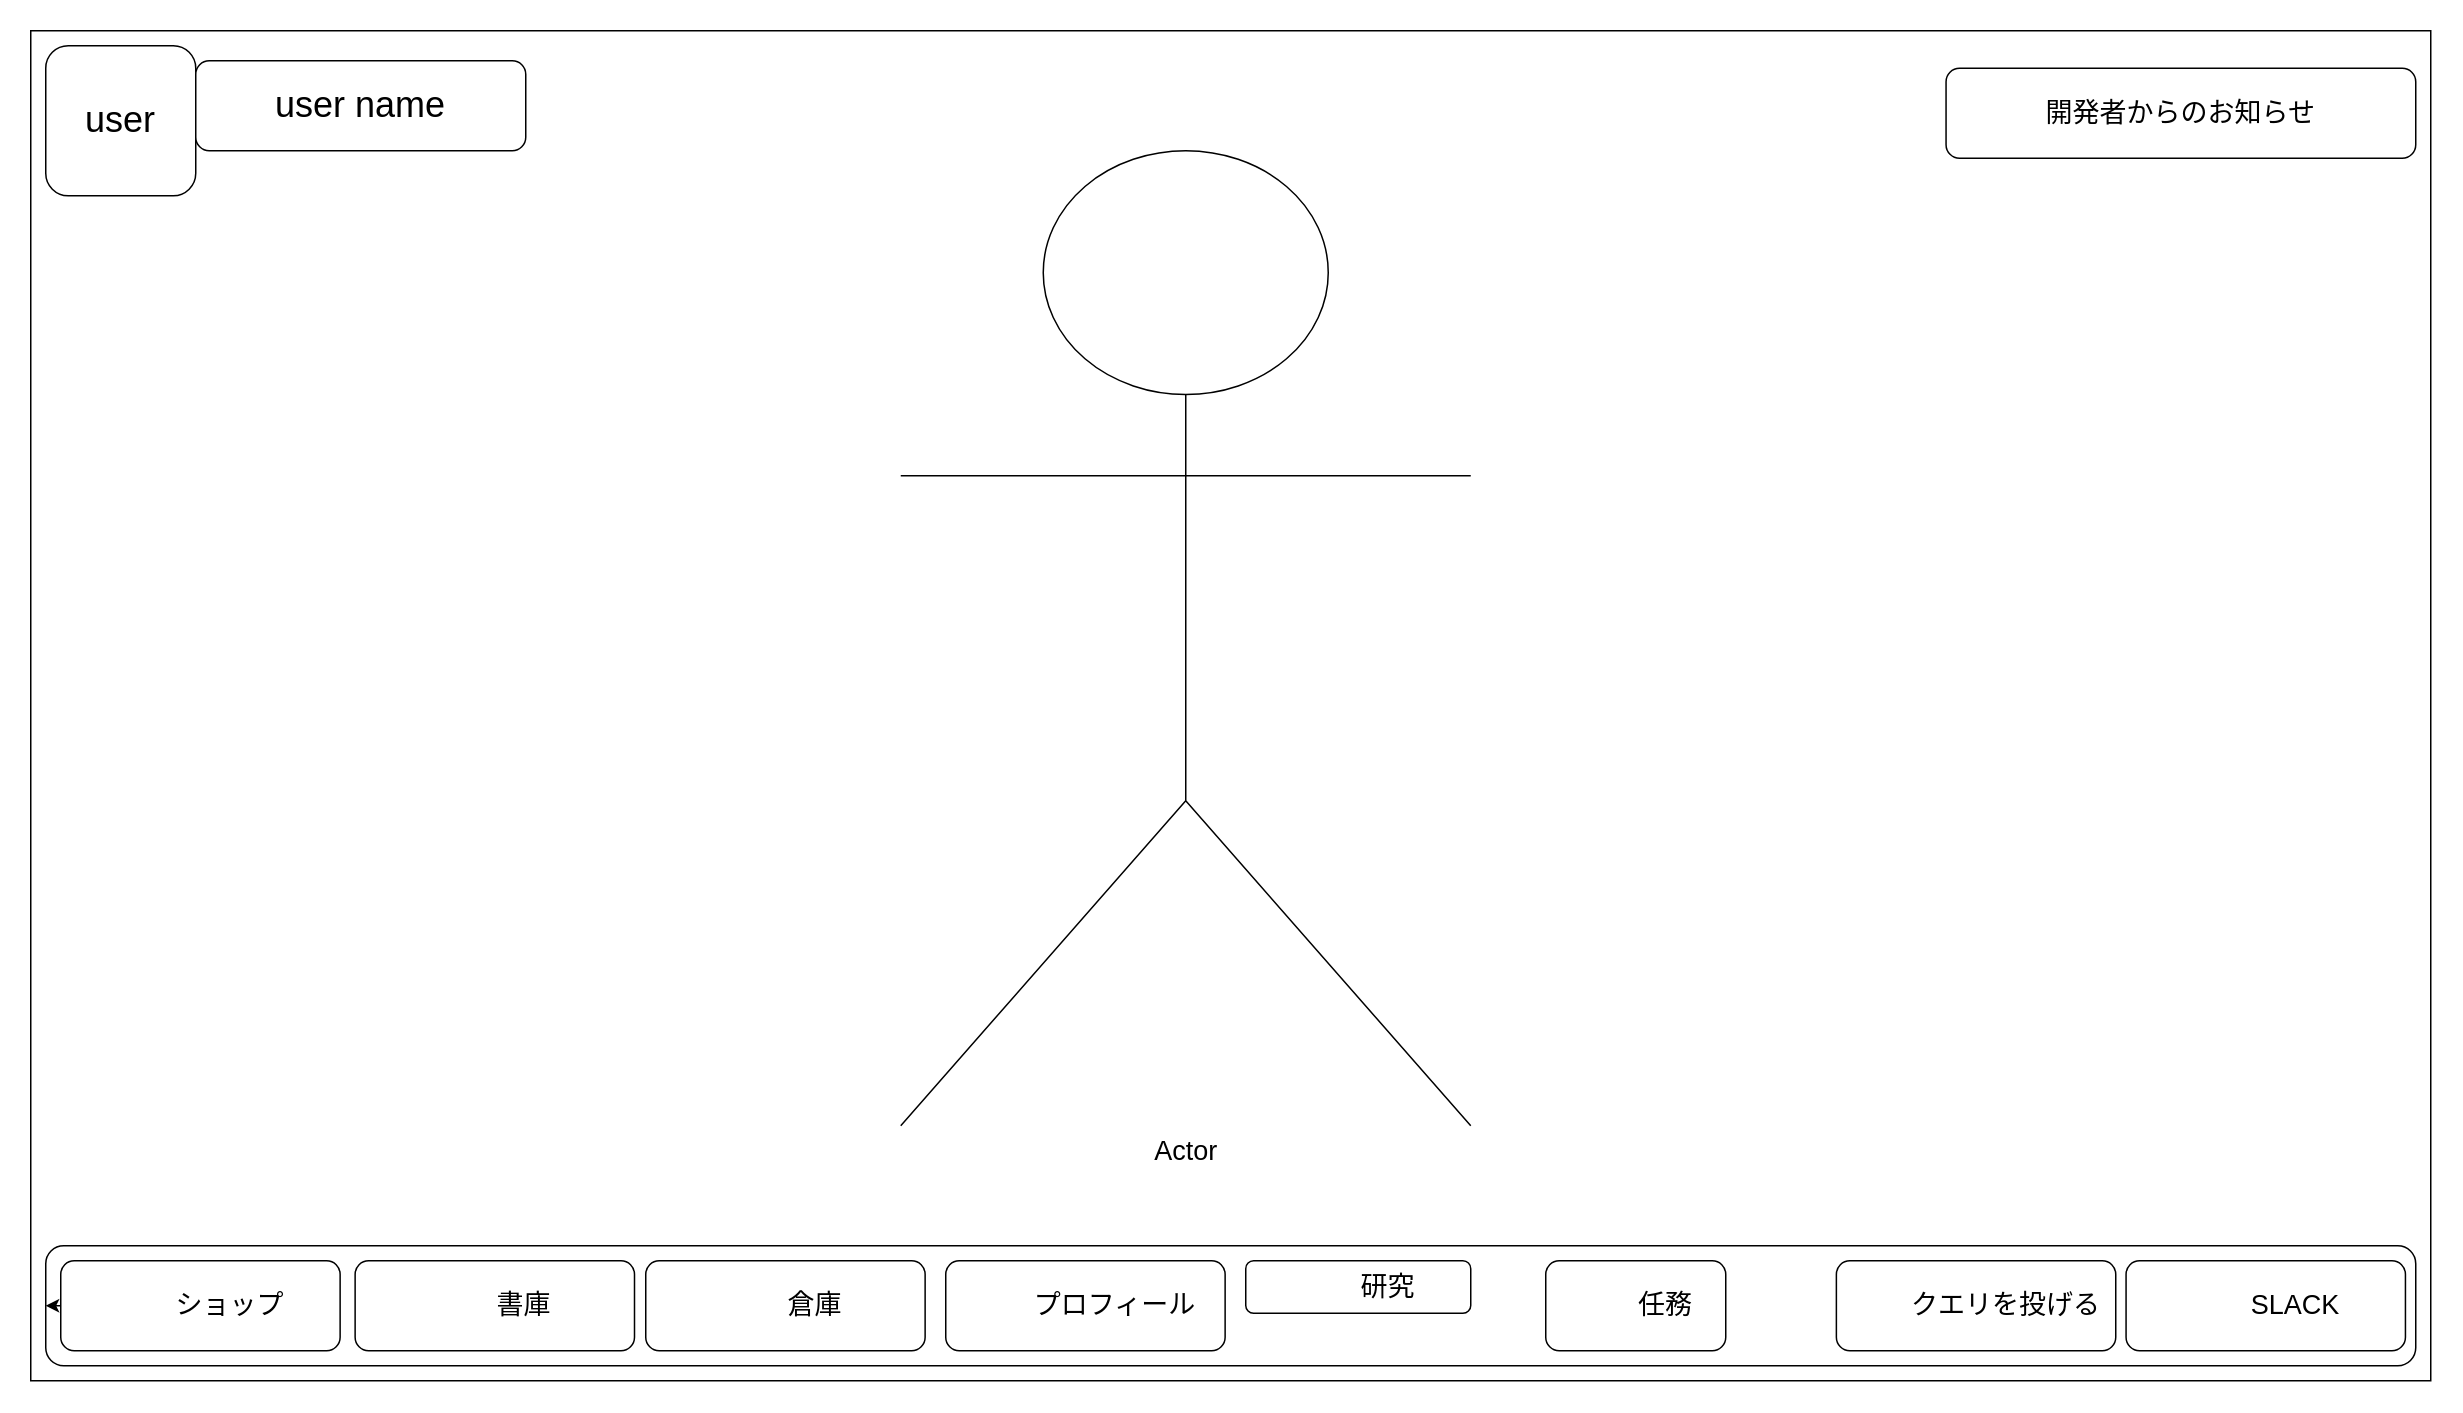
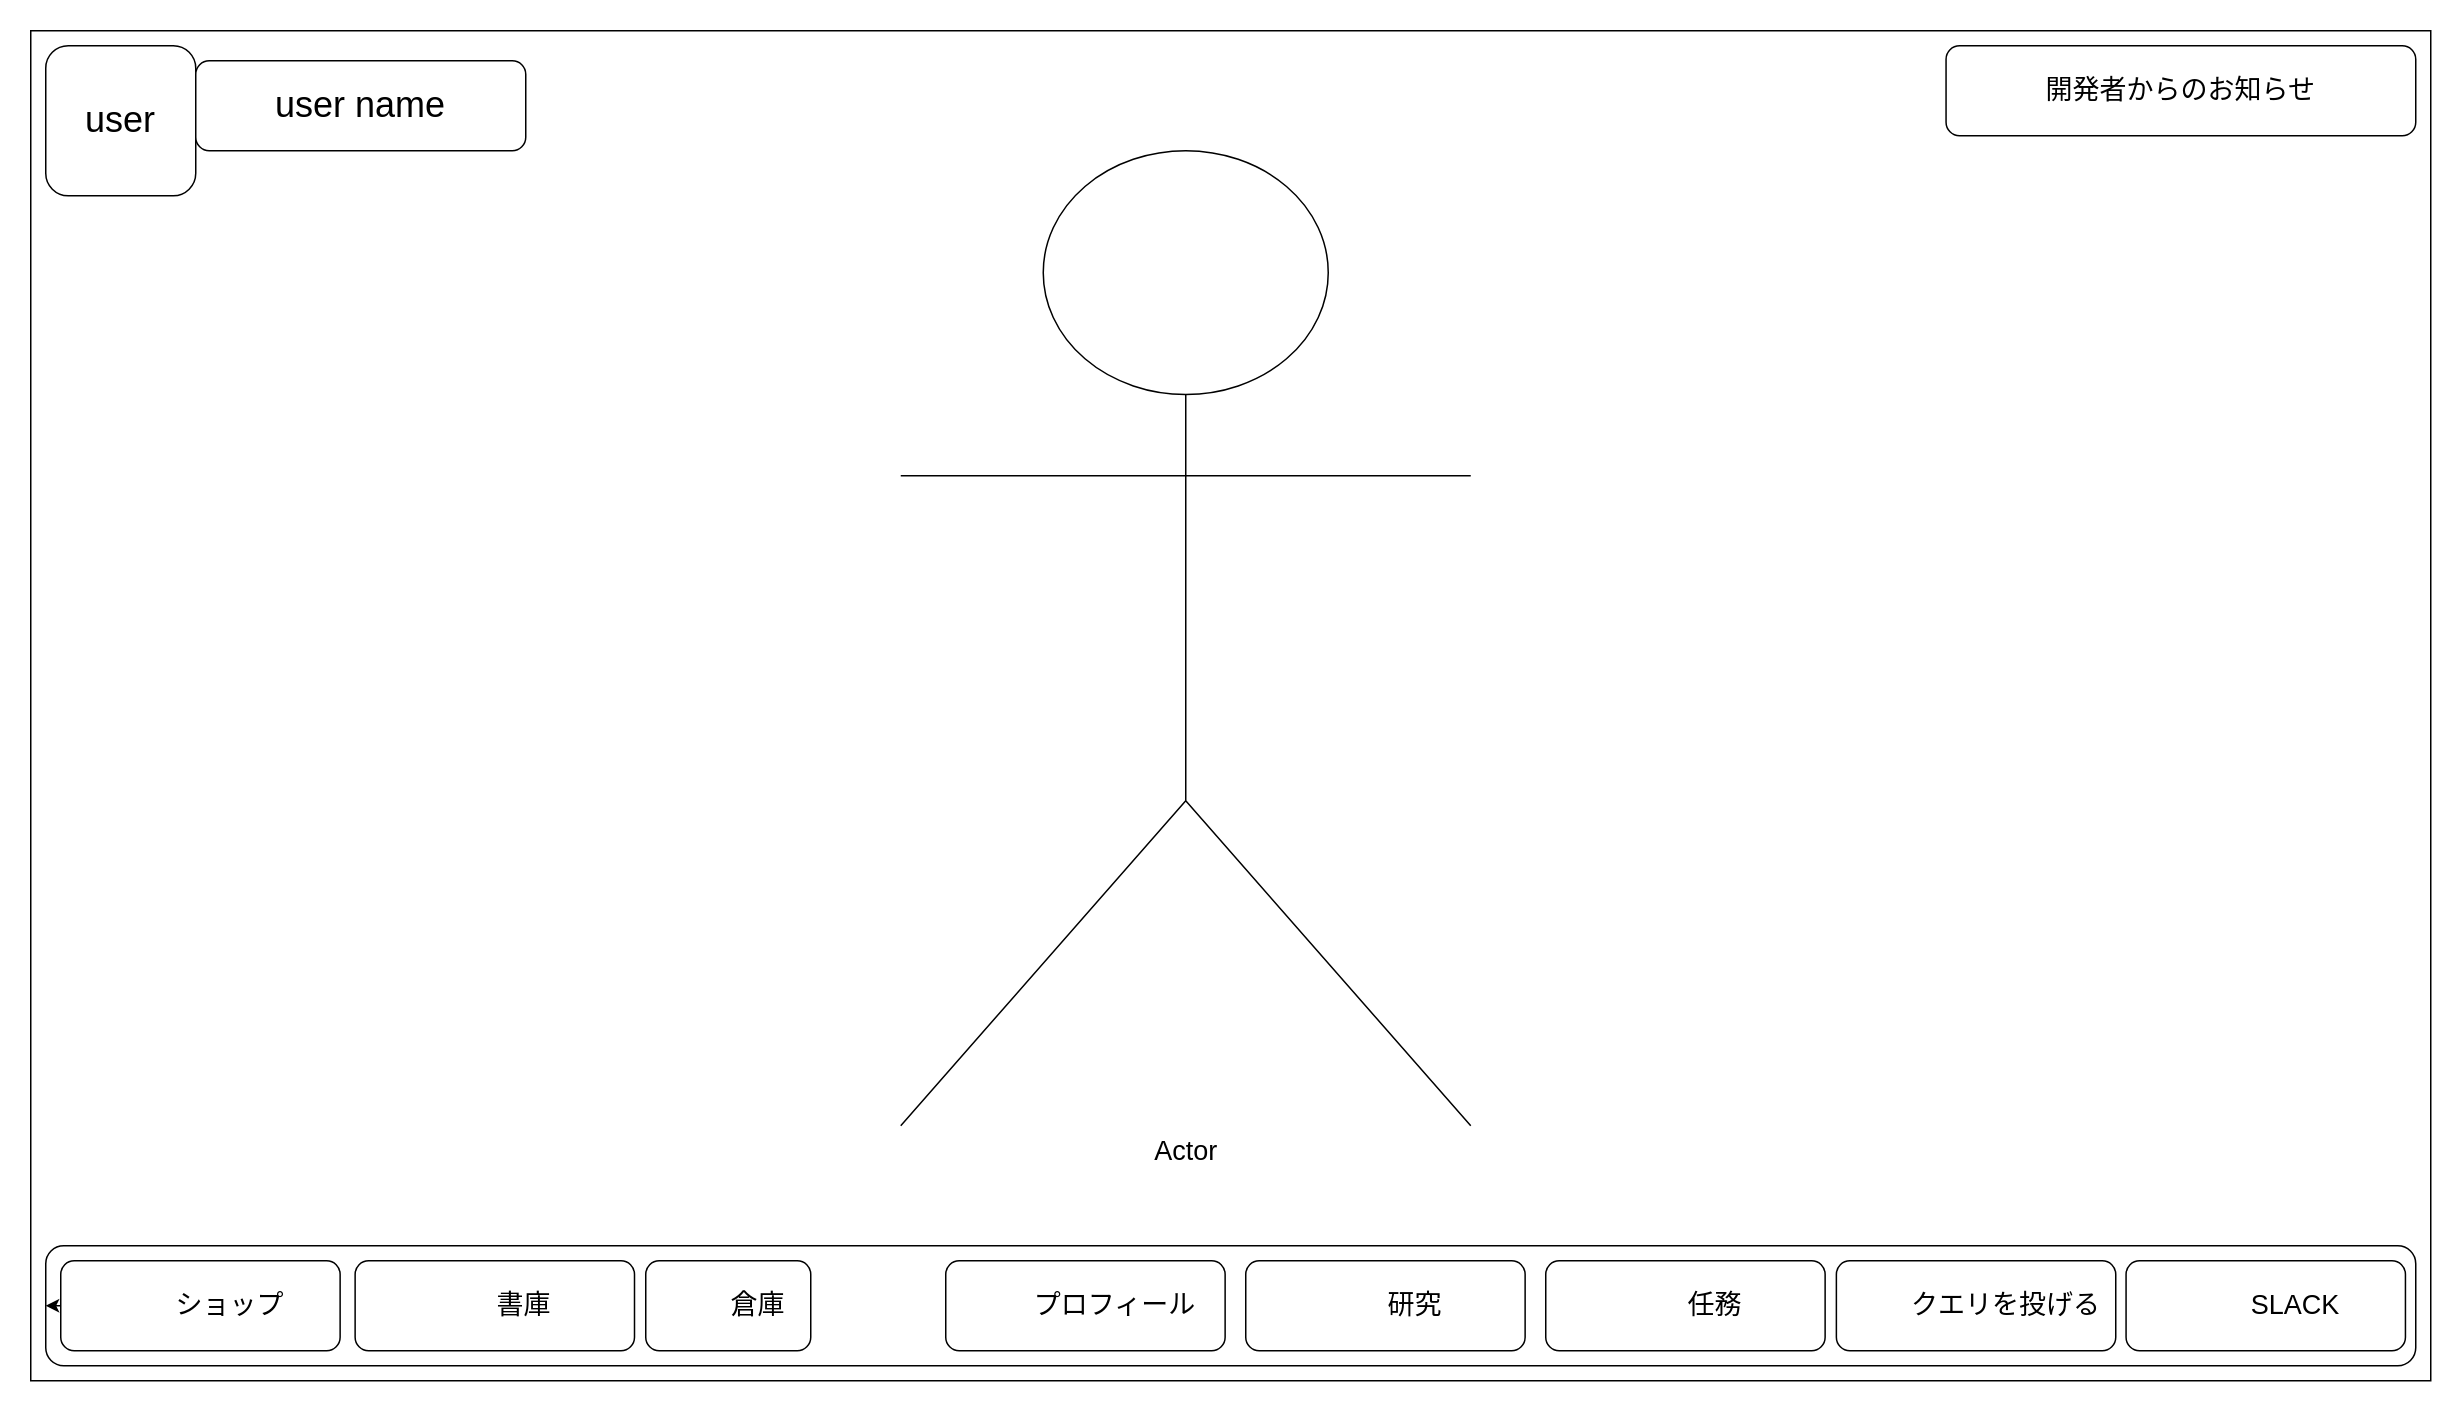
(2181, 113) -> (2181, 91)
(1358, 1287) -> (1385, 1306)
(785, 1306) -> (728, 1306)
(1636, 1306) -> (1685, 1306)
